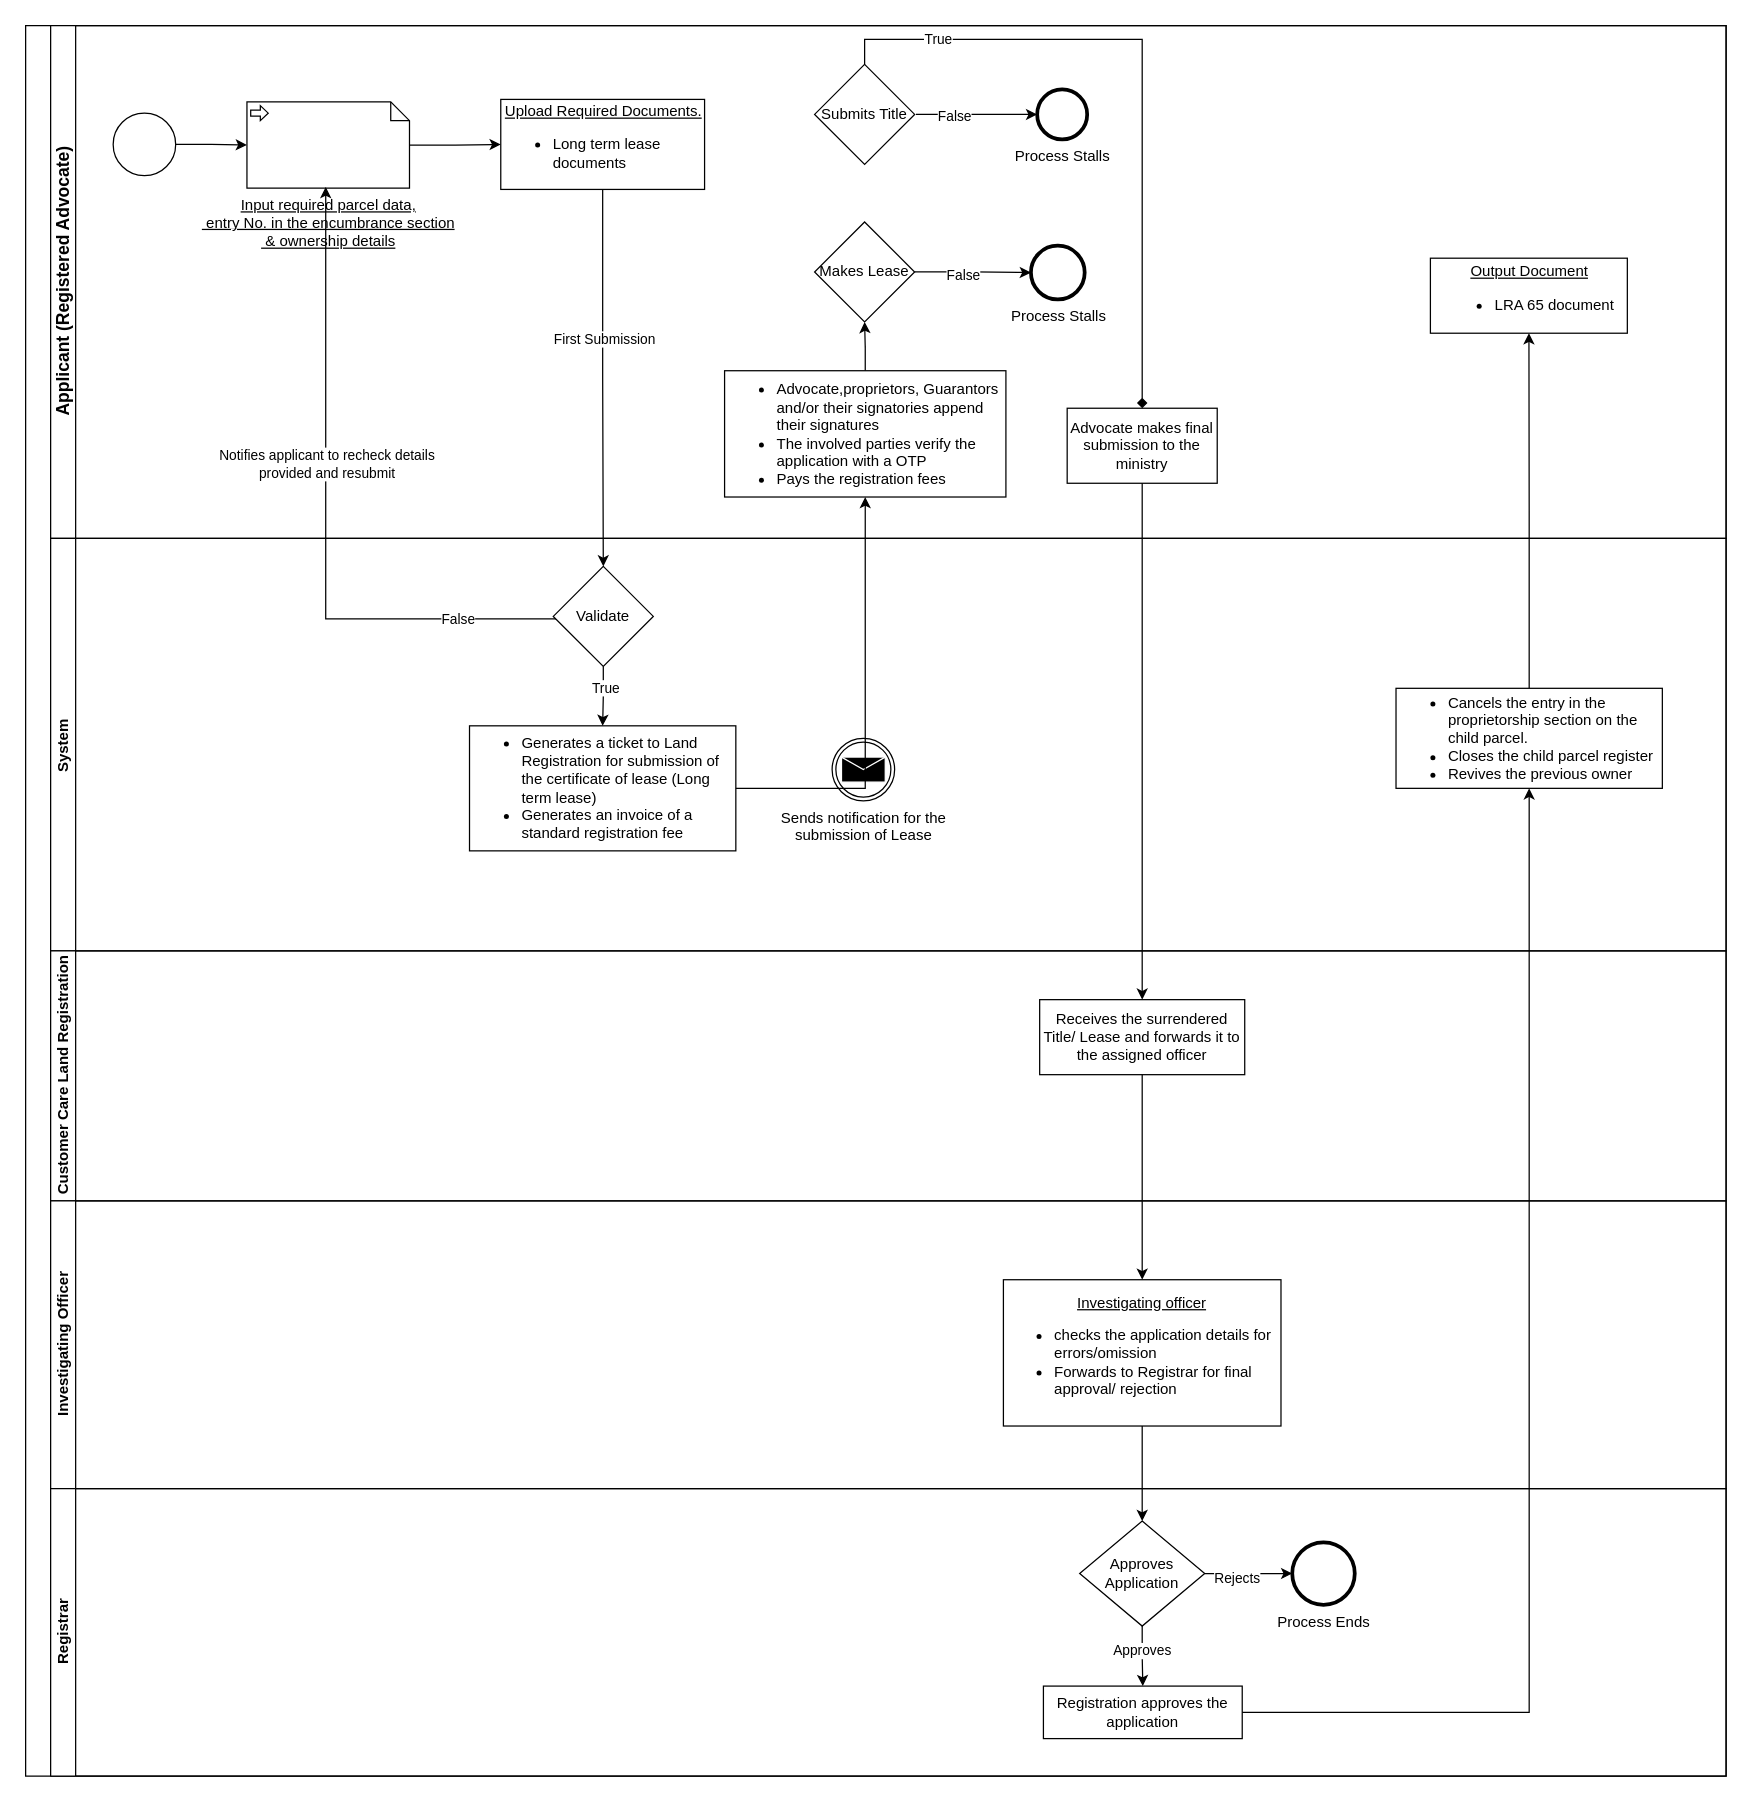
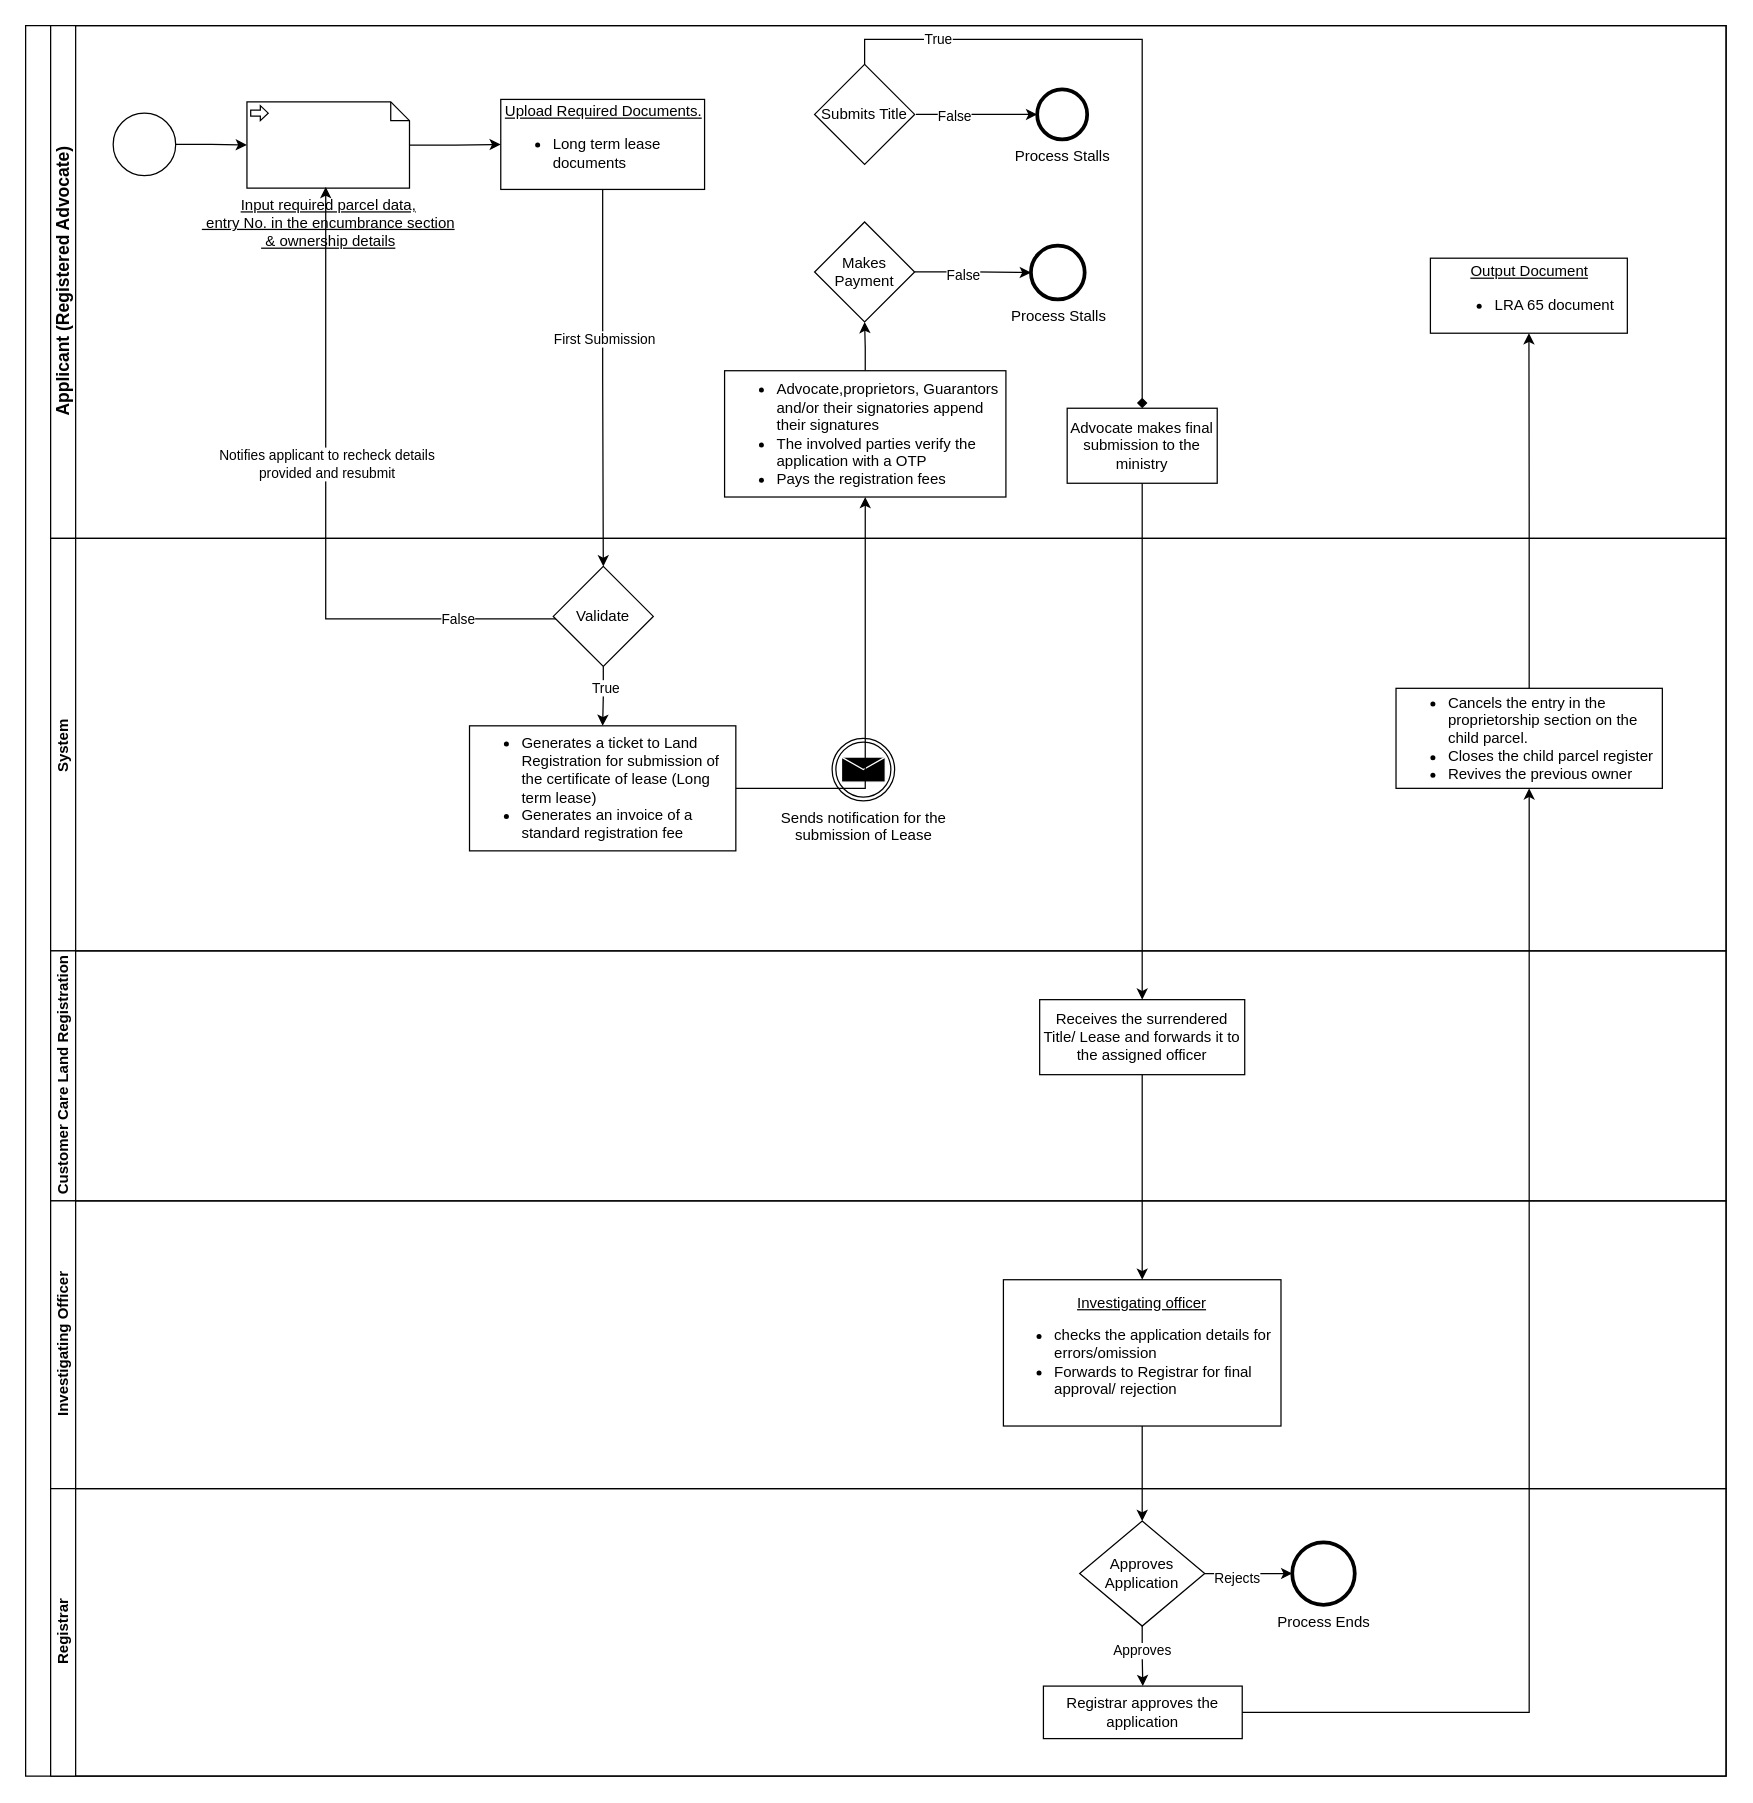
(864, 272) -> (864, 272)
(1143, 1712) -> (1143, 1712)
